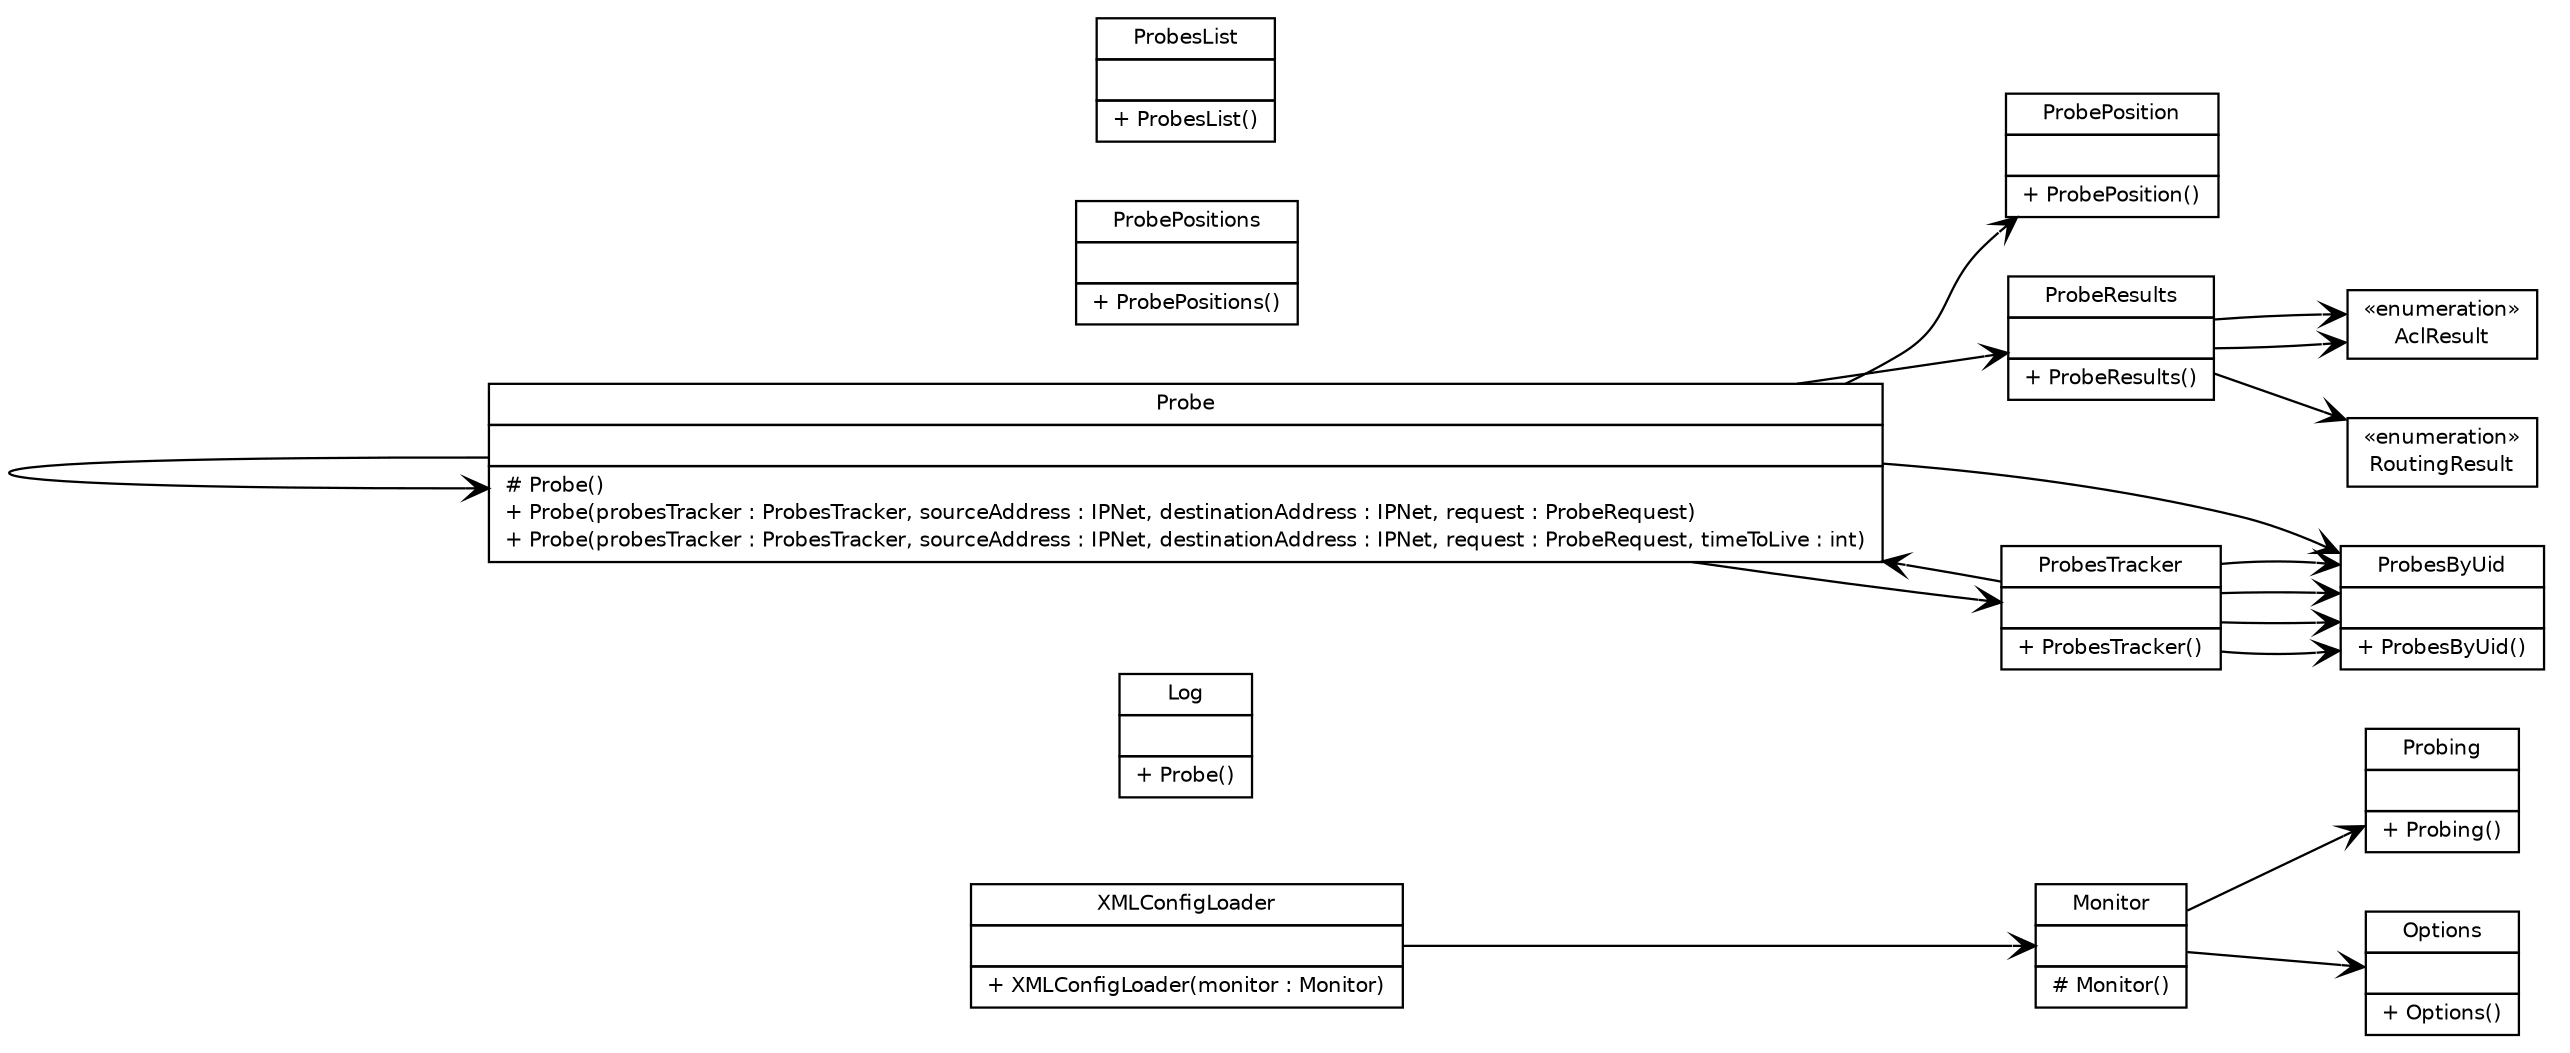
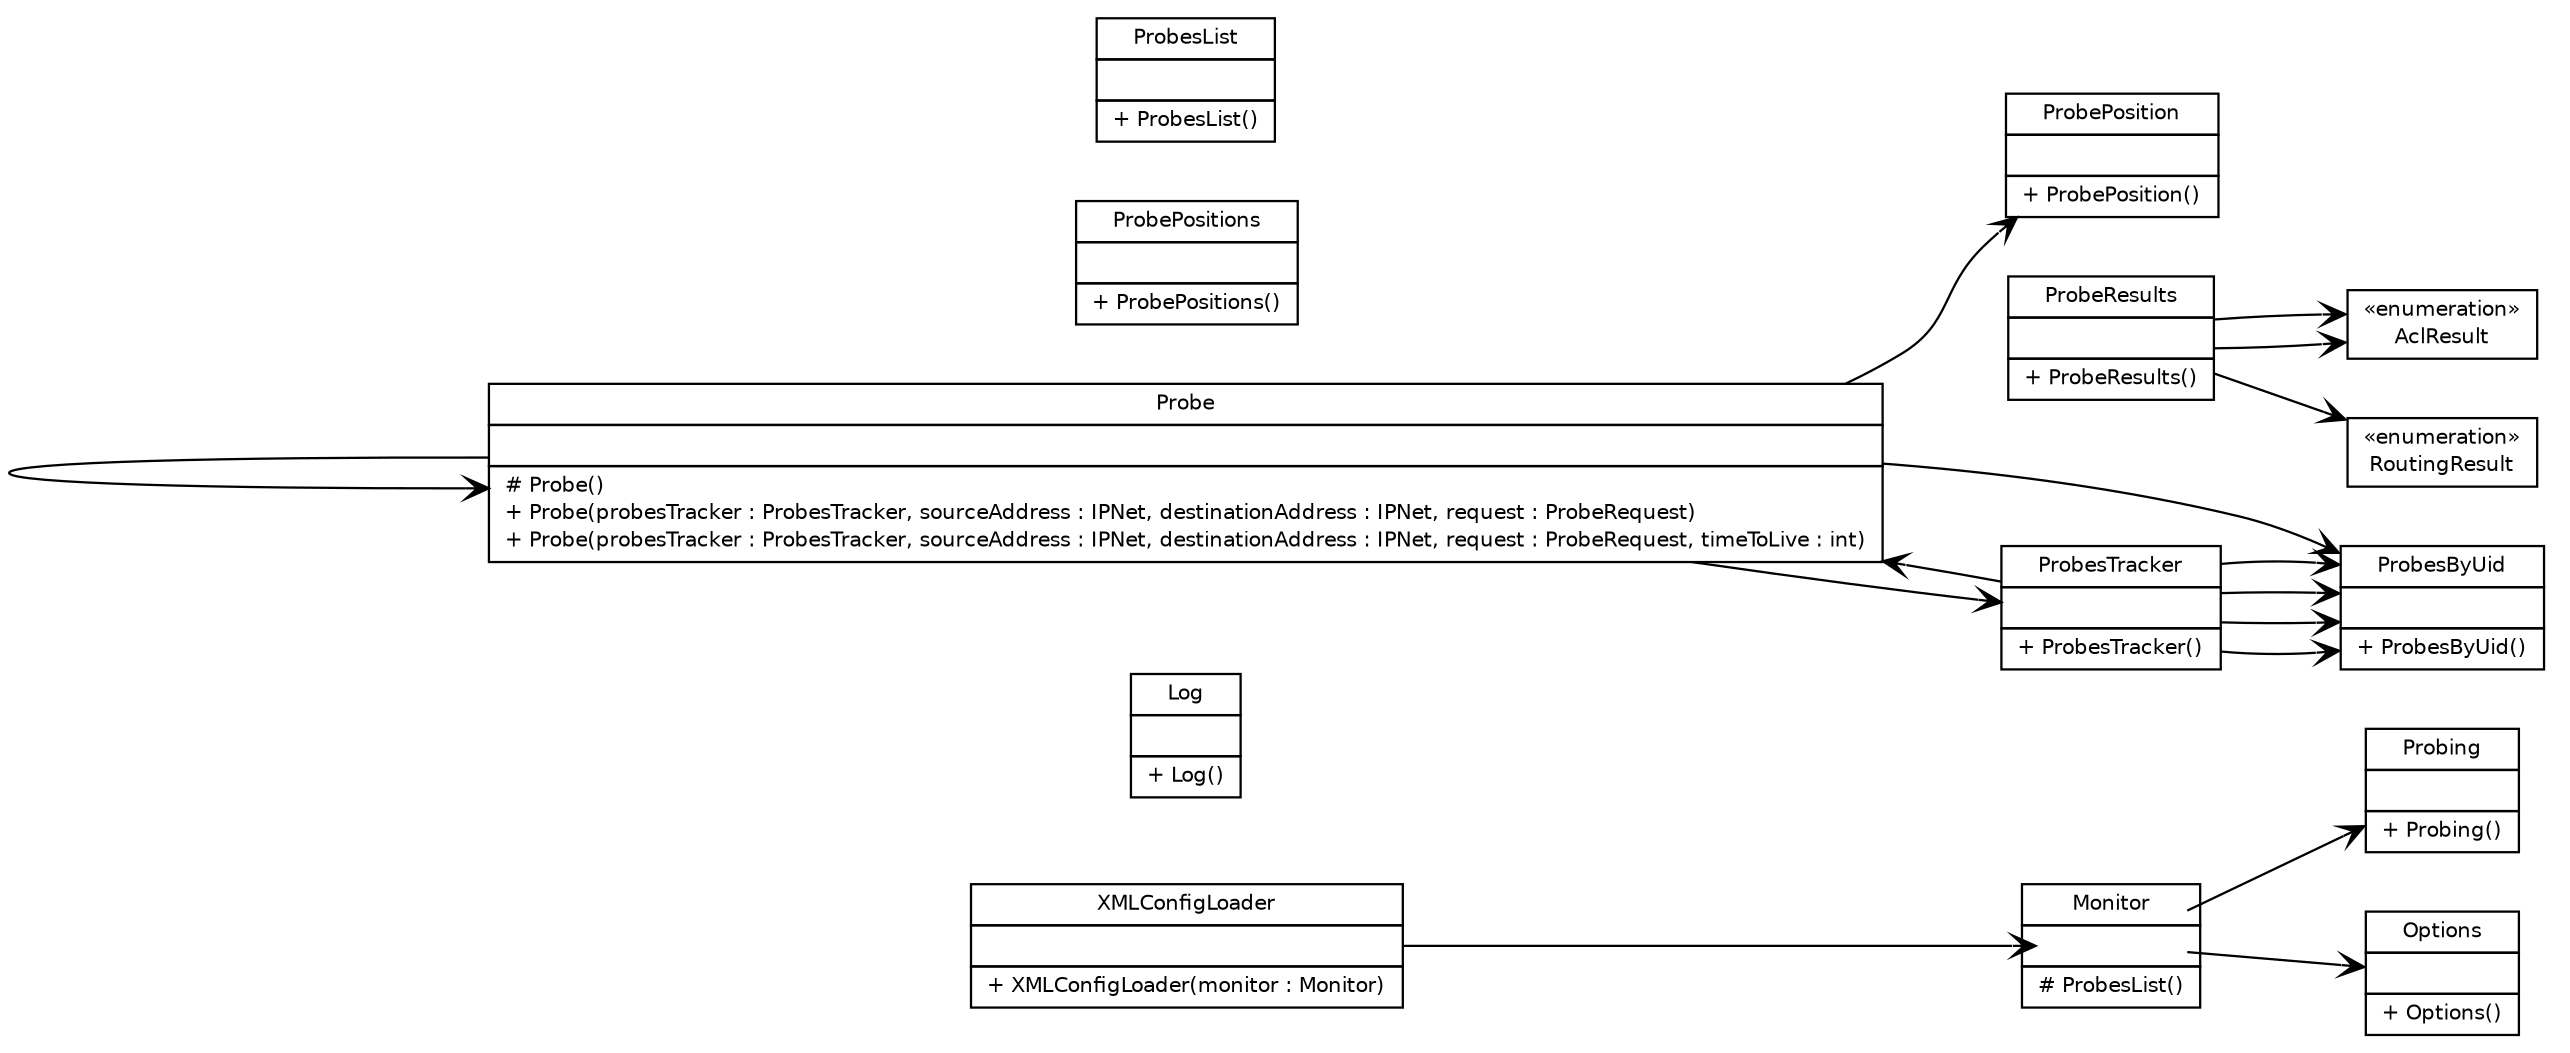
(1905, 368) -> none
(1186, 776) -> (1186, 776)
(2111, 986) -> (2111, 986)
